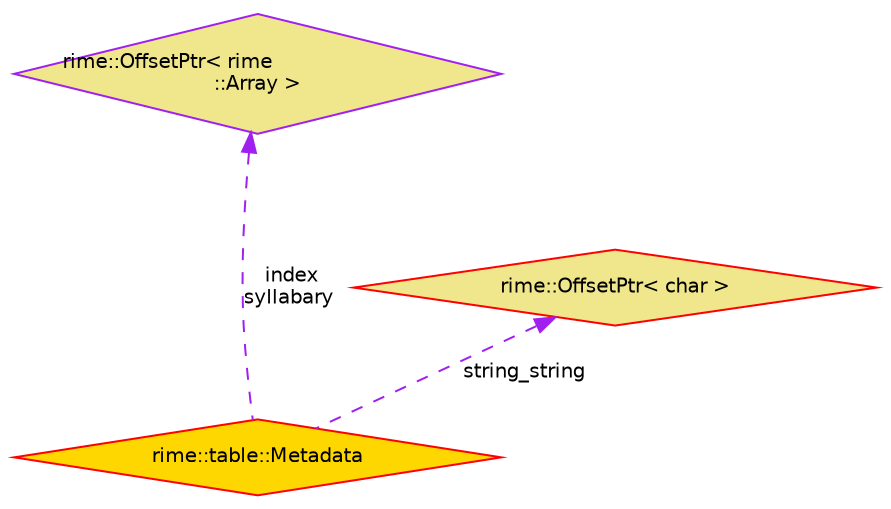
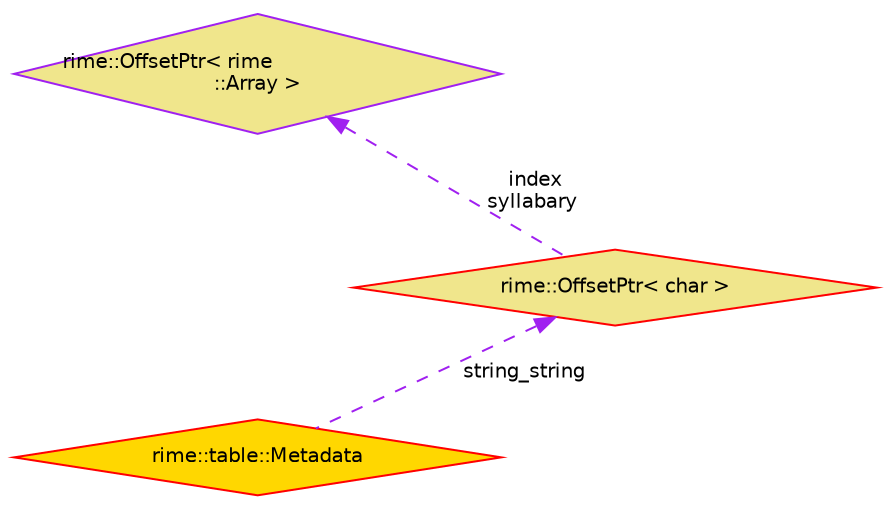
(243, 286) -> (456, 192)
